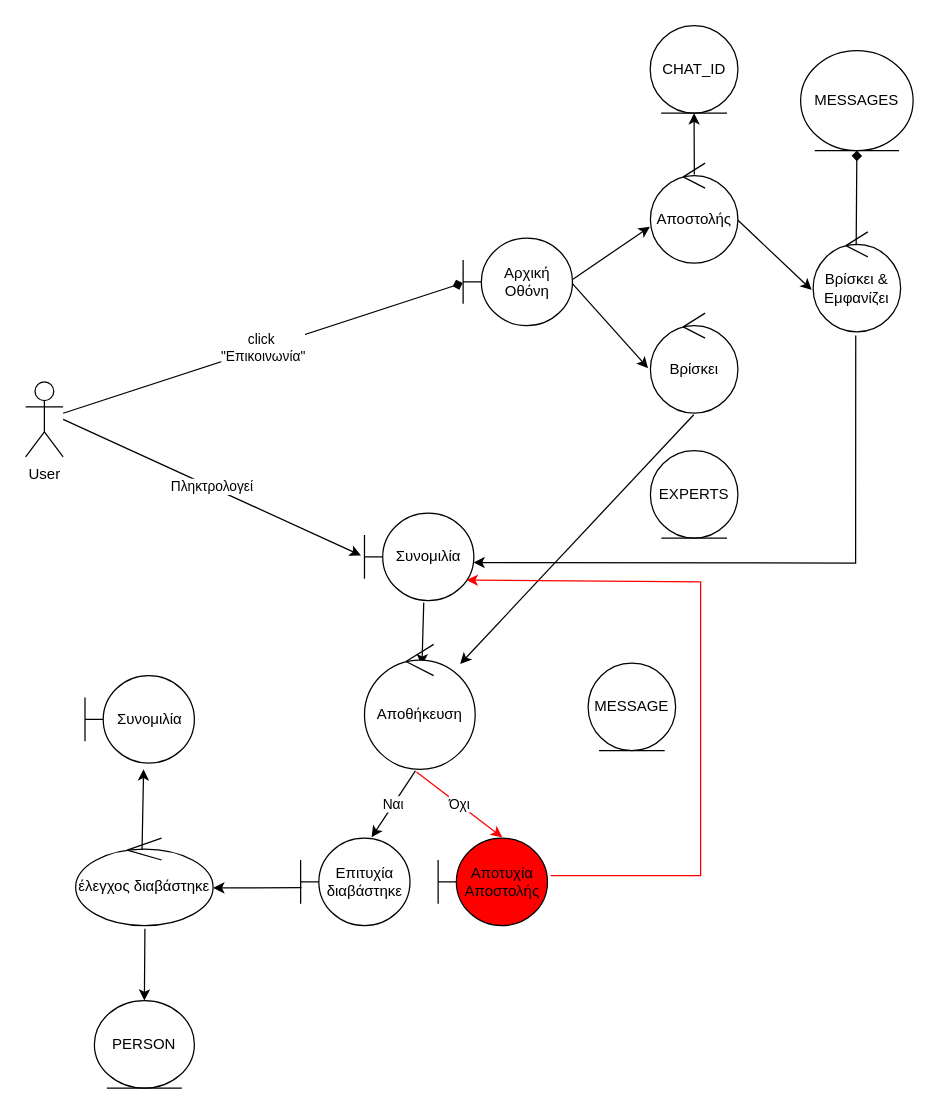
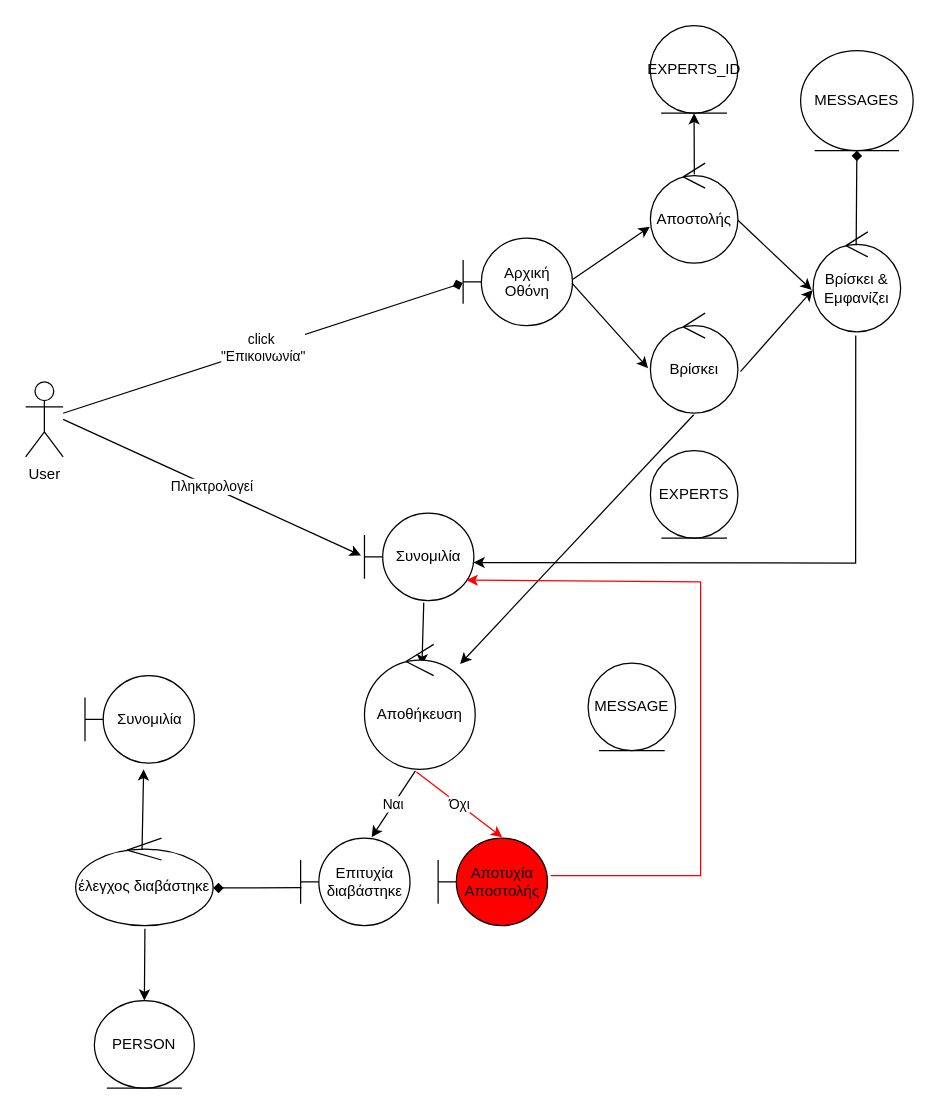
(694, 69) -> (694, 69)
none -> (774, 334)
(223, 888) -> (224, 888)
